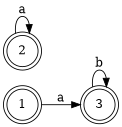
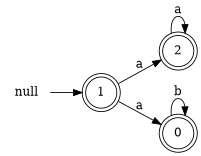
none -> (136, 74)
none -> (27, 93)
(100, 105) -> (178, 133)
